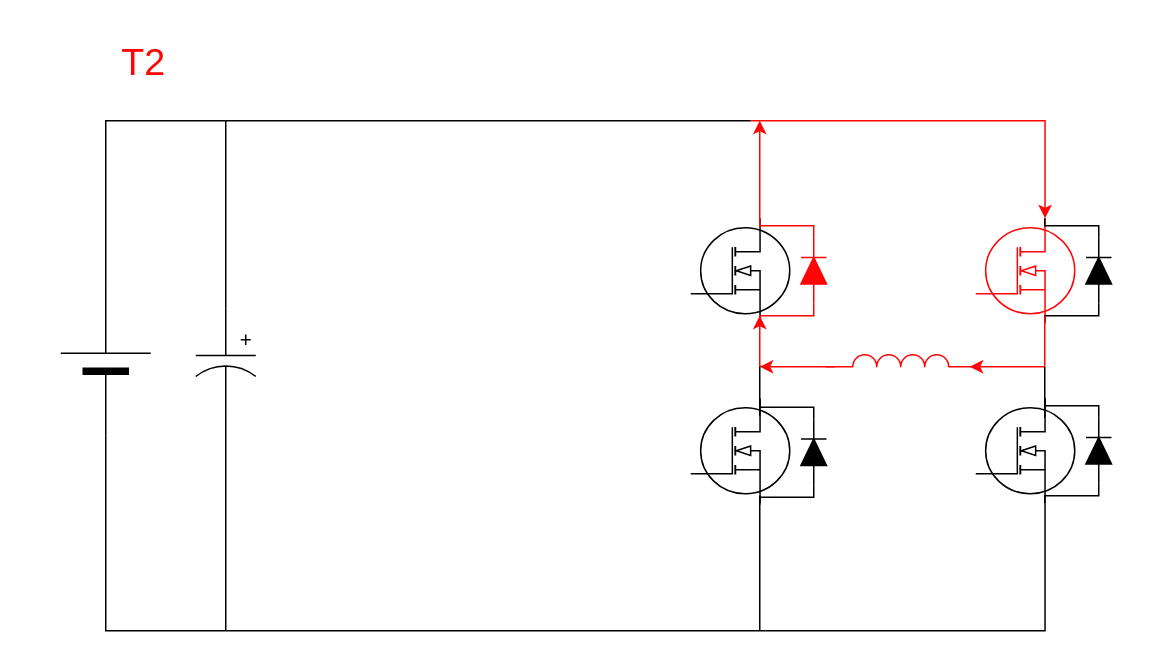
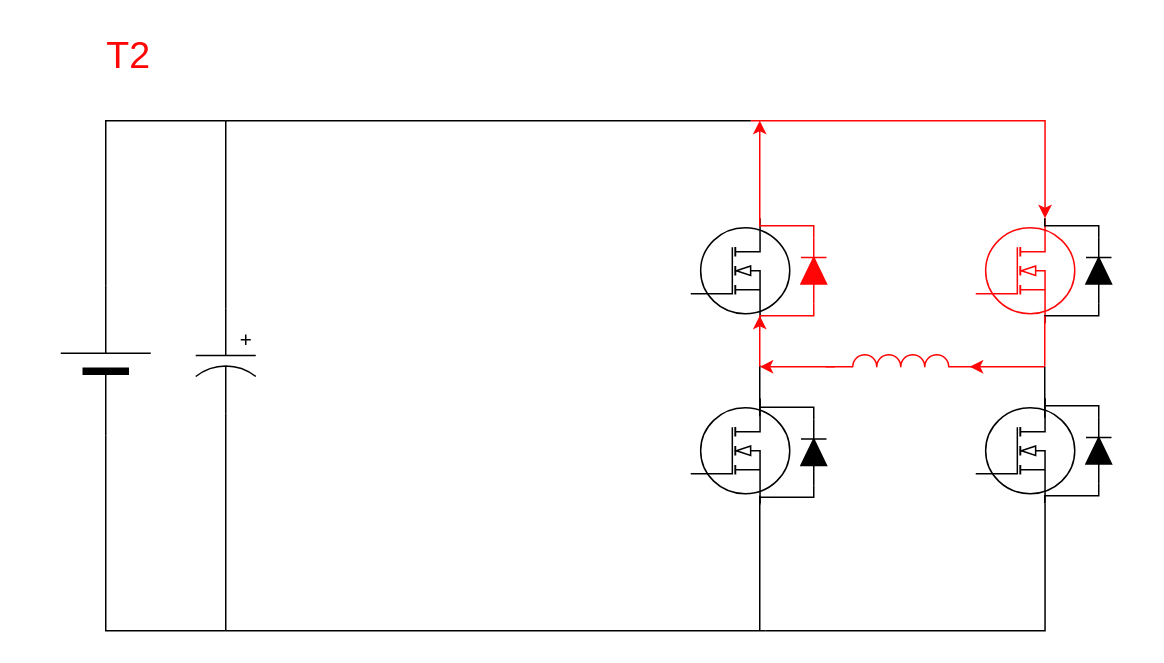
(143, 61) -> (128, 53)
